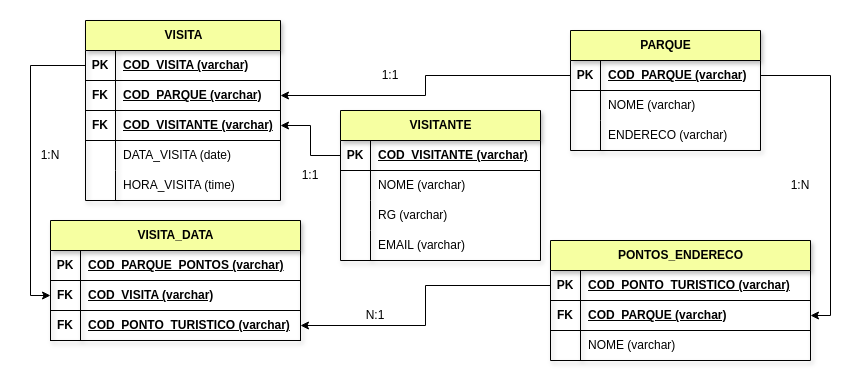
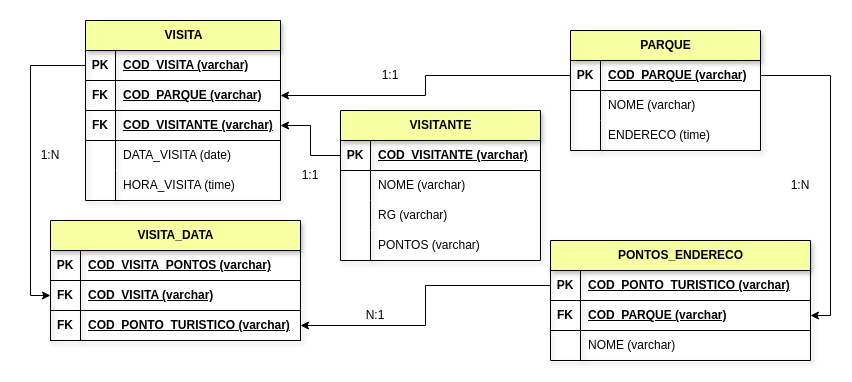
(667, 136) -> (656, 136)
(427, 246) -> (431, 246)
(178, 266) -> (178, 266)
